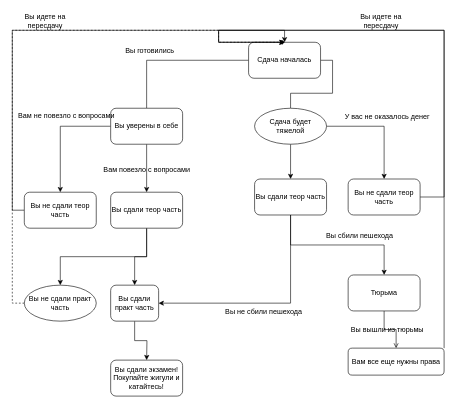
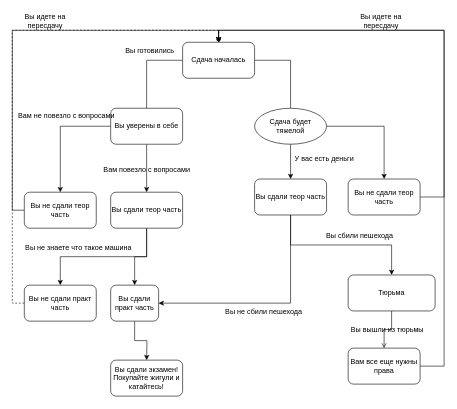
(285, 60) -> (219, 60)
(387, 117) -> none
none -> (324, 159)
none -> (78, 248)
(384, 293) -> (392, 293)
(60, 303) -> (60, 303)
(396, 362) -> (384, 366)
